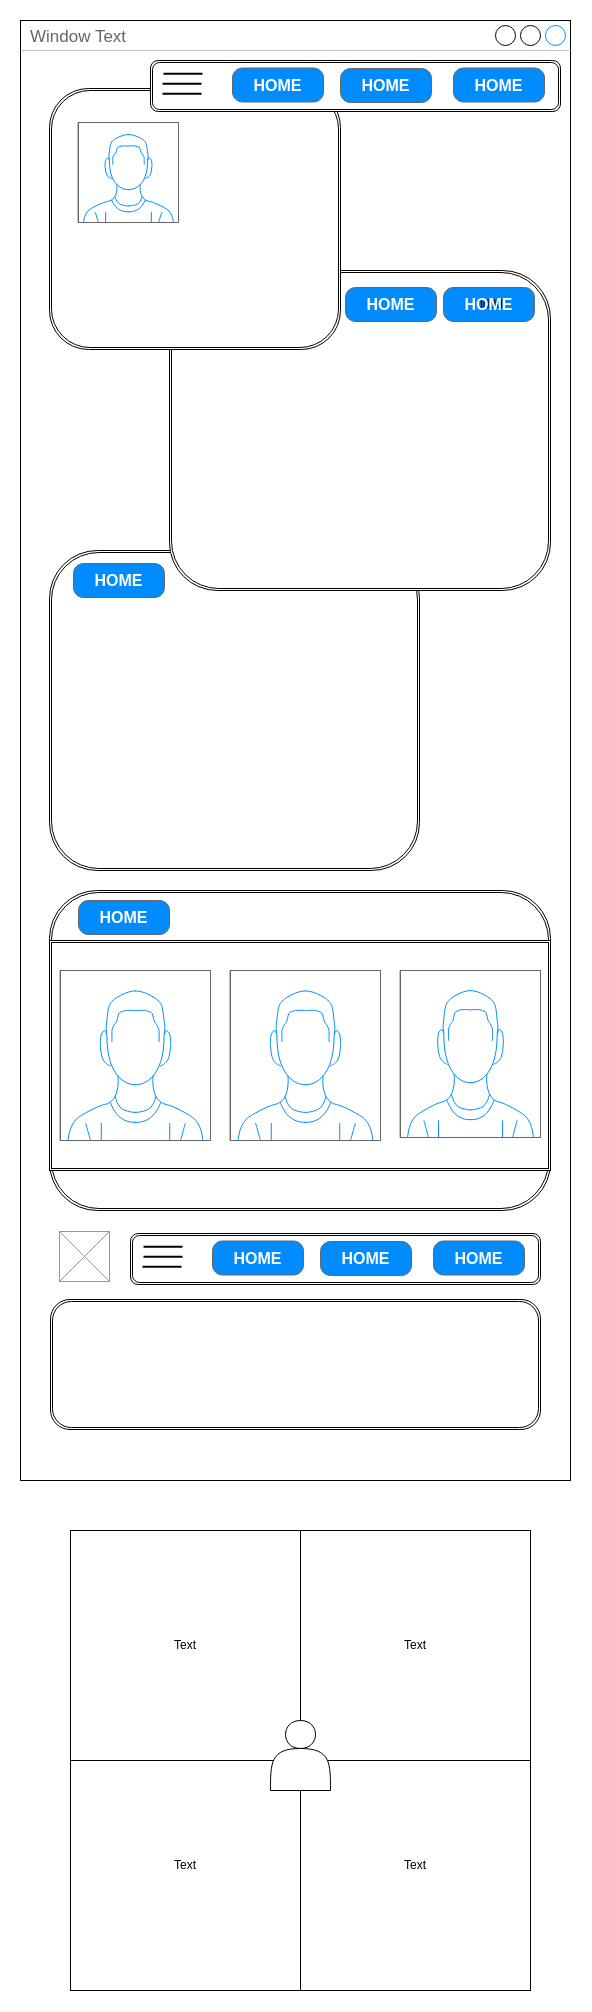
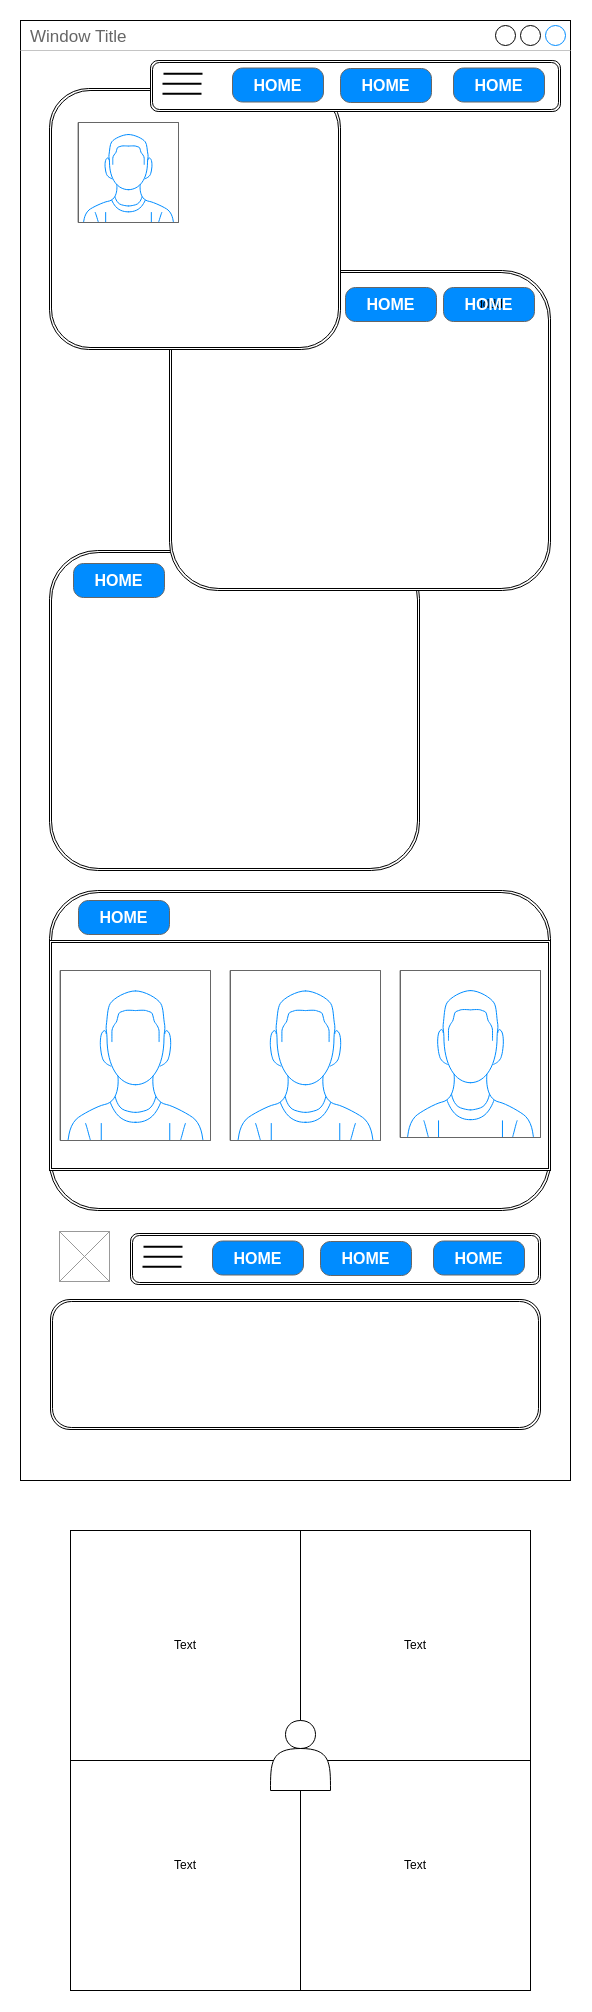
(78, 38) -> (79, 38)
